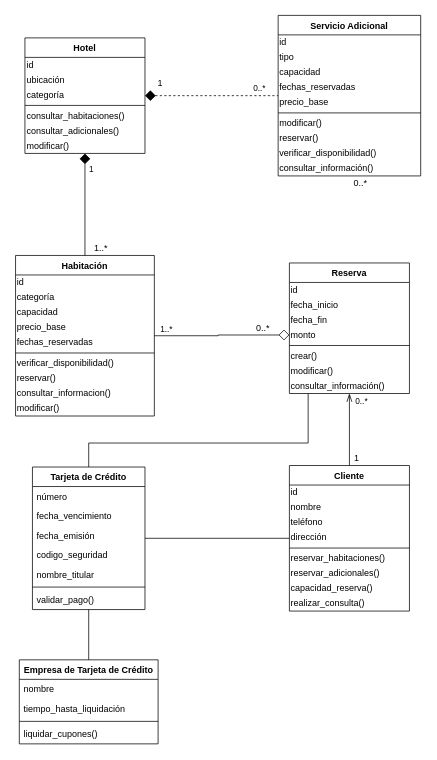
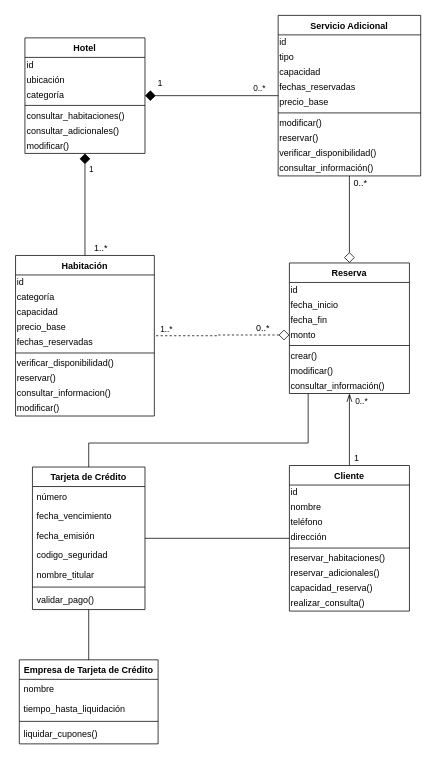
(214, 96) -> (214, 96)
none -> (349, 215)
(217, 336) -> (217, 336)
